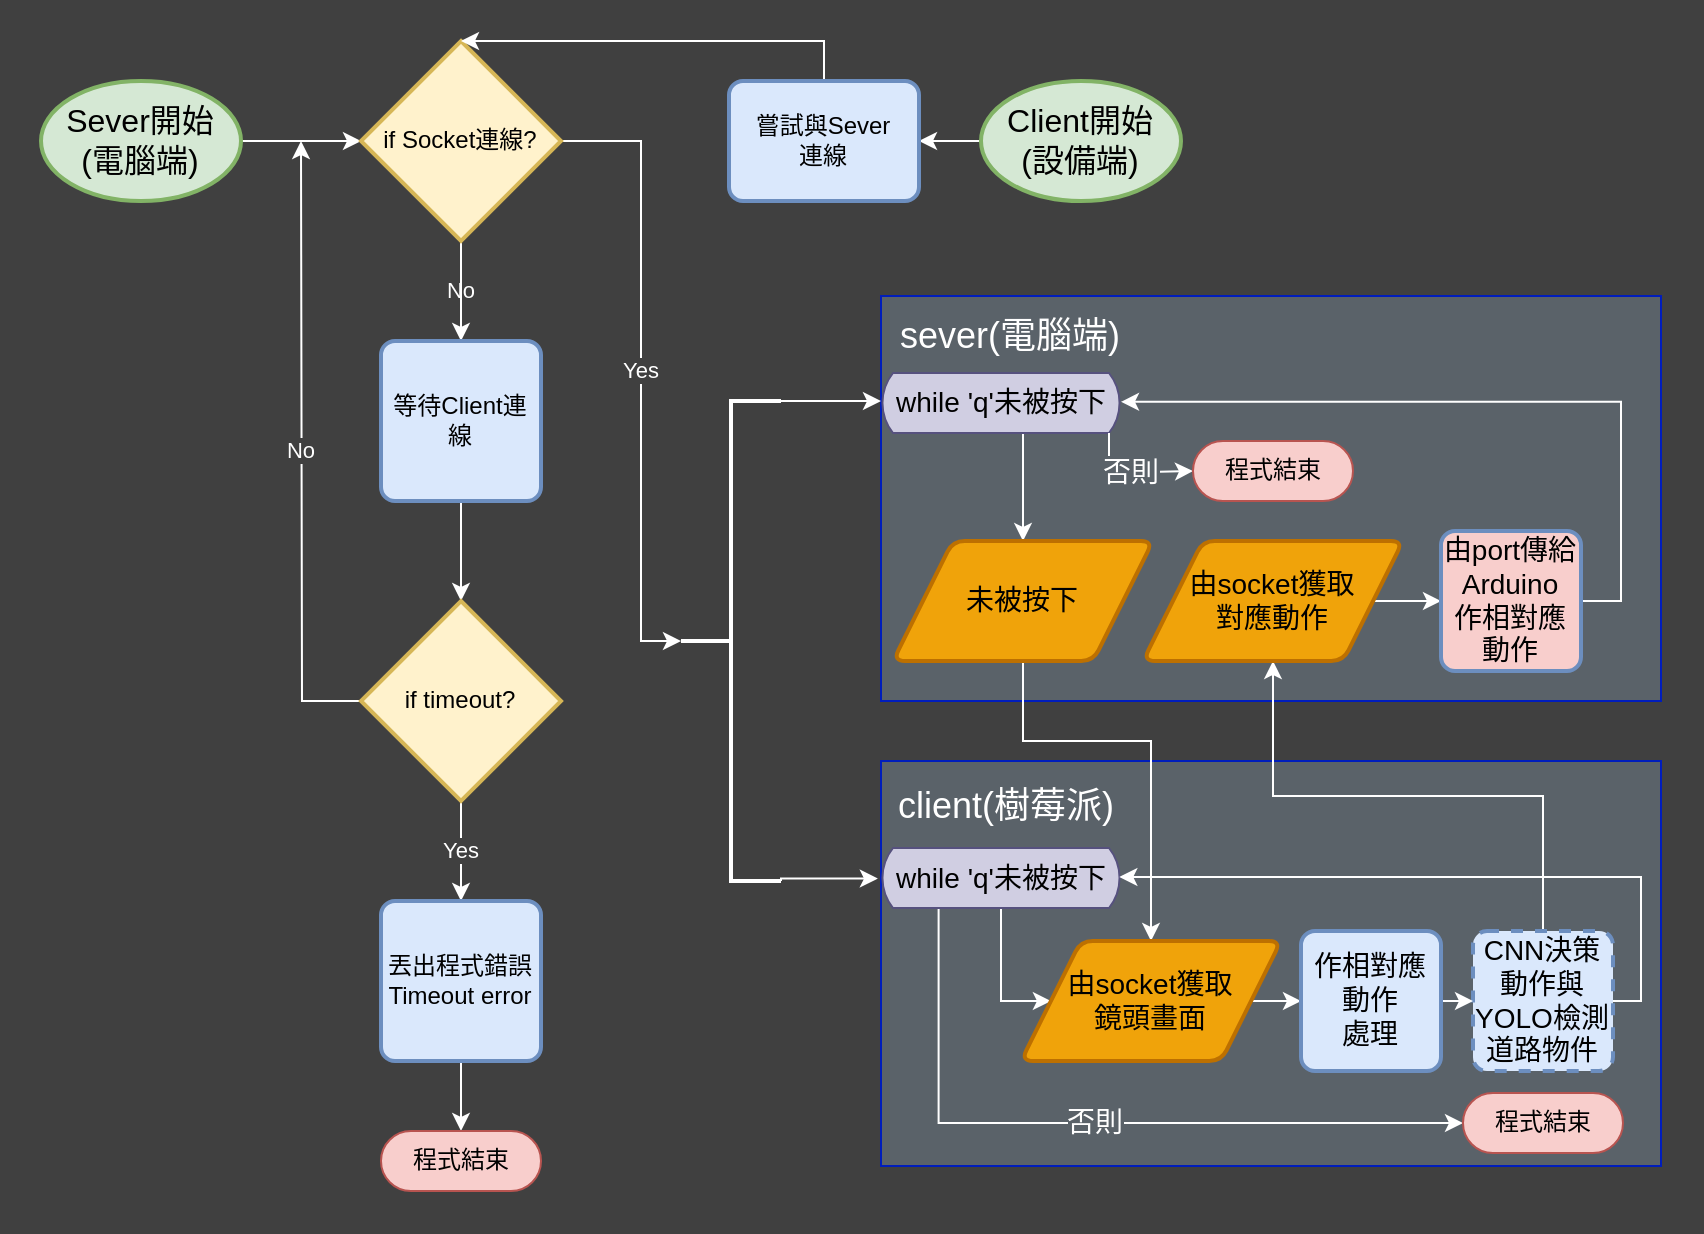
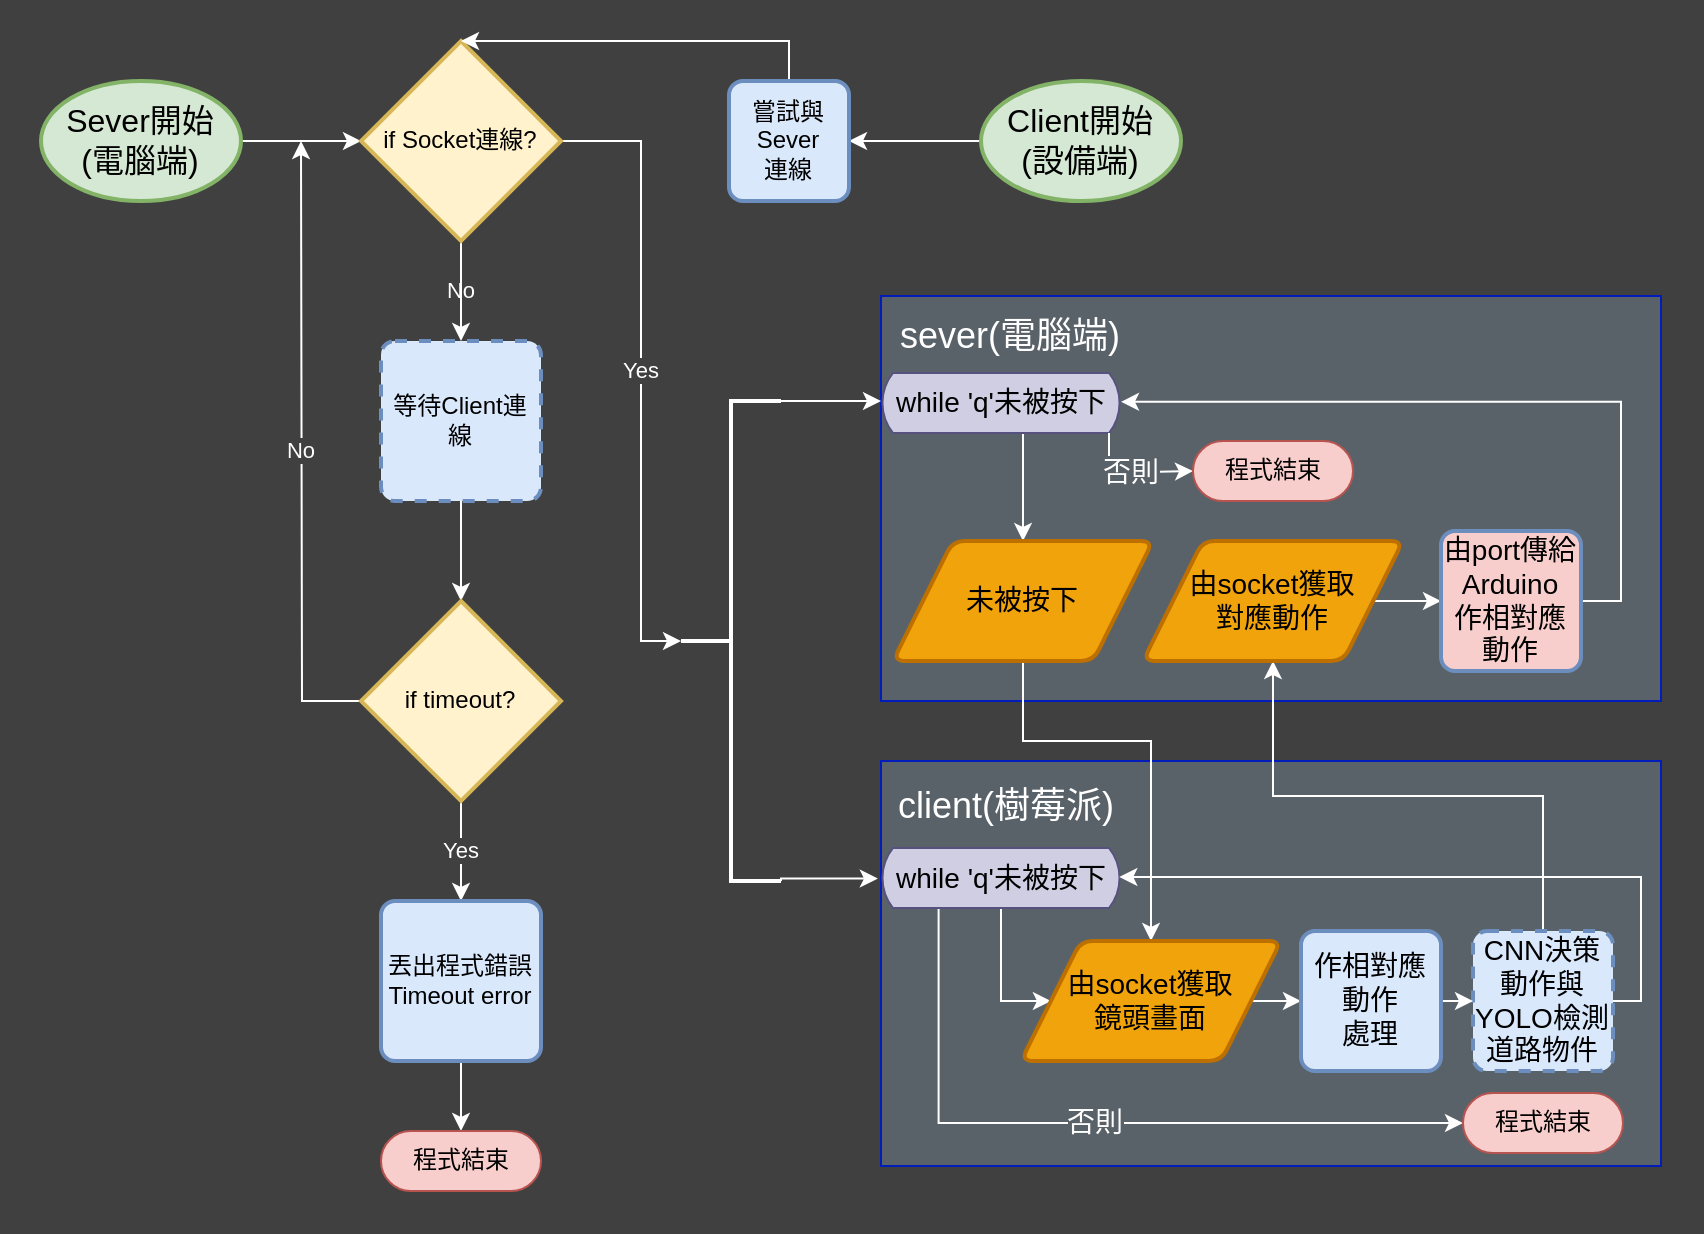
(824, 141) -> (789, 141)
(461, 421) -> (461, 421)
